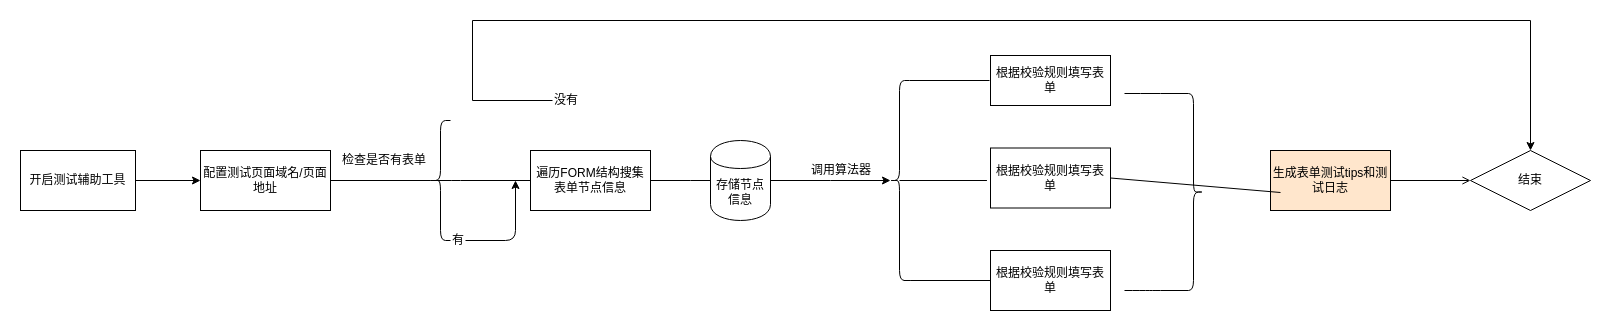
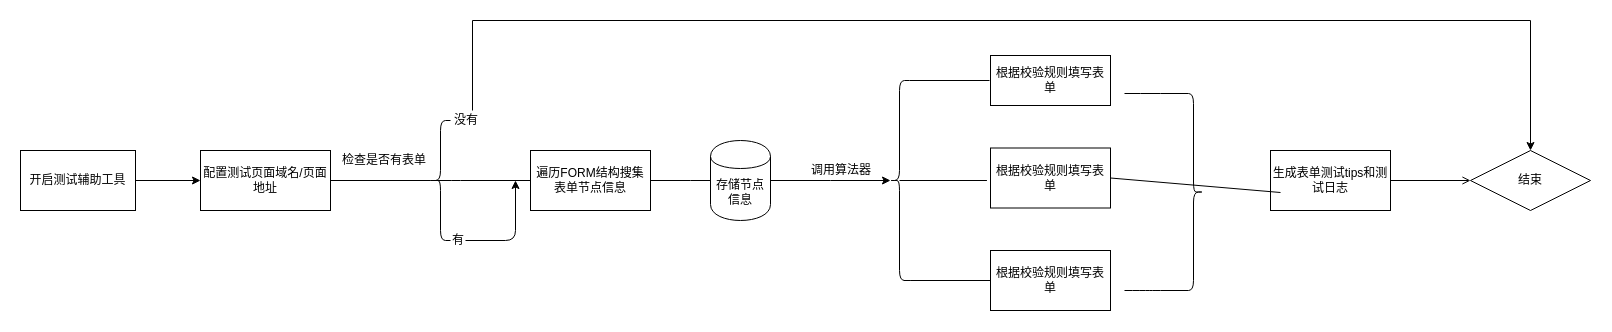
(573, 101) -> (473, 121)
(1331, 181) -> (1331, 181)
